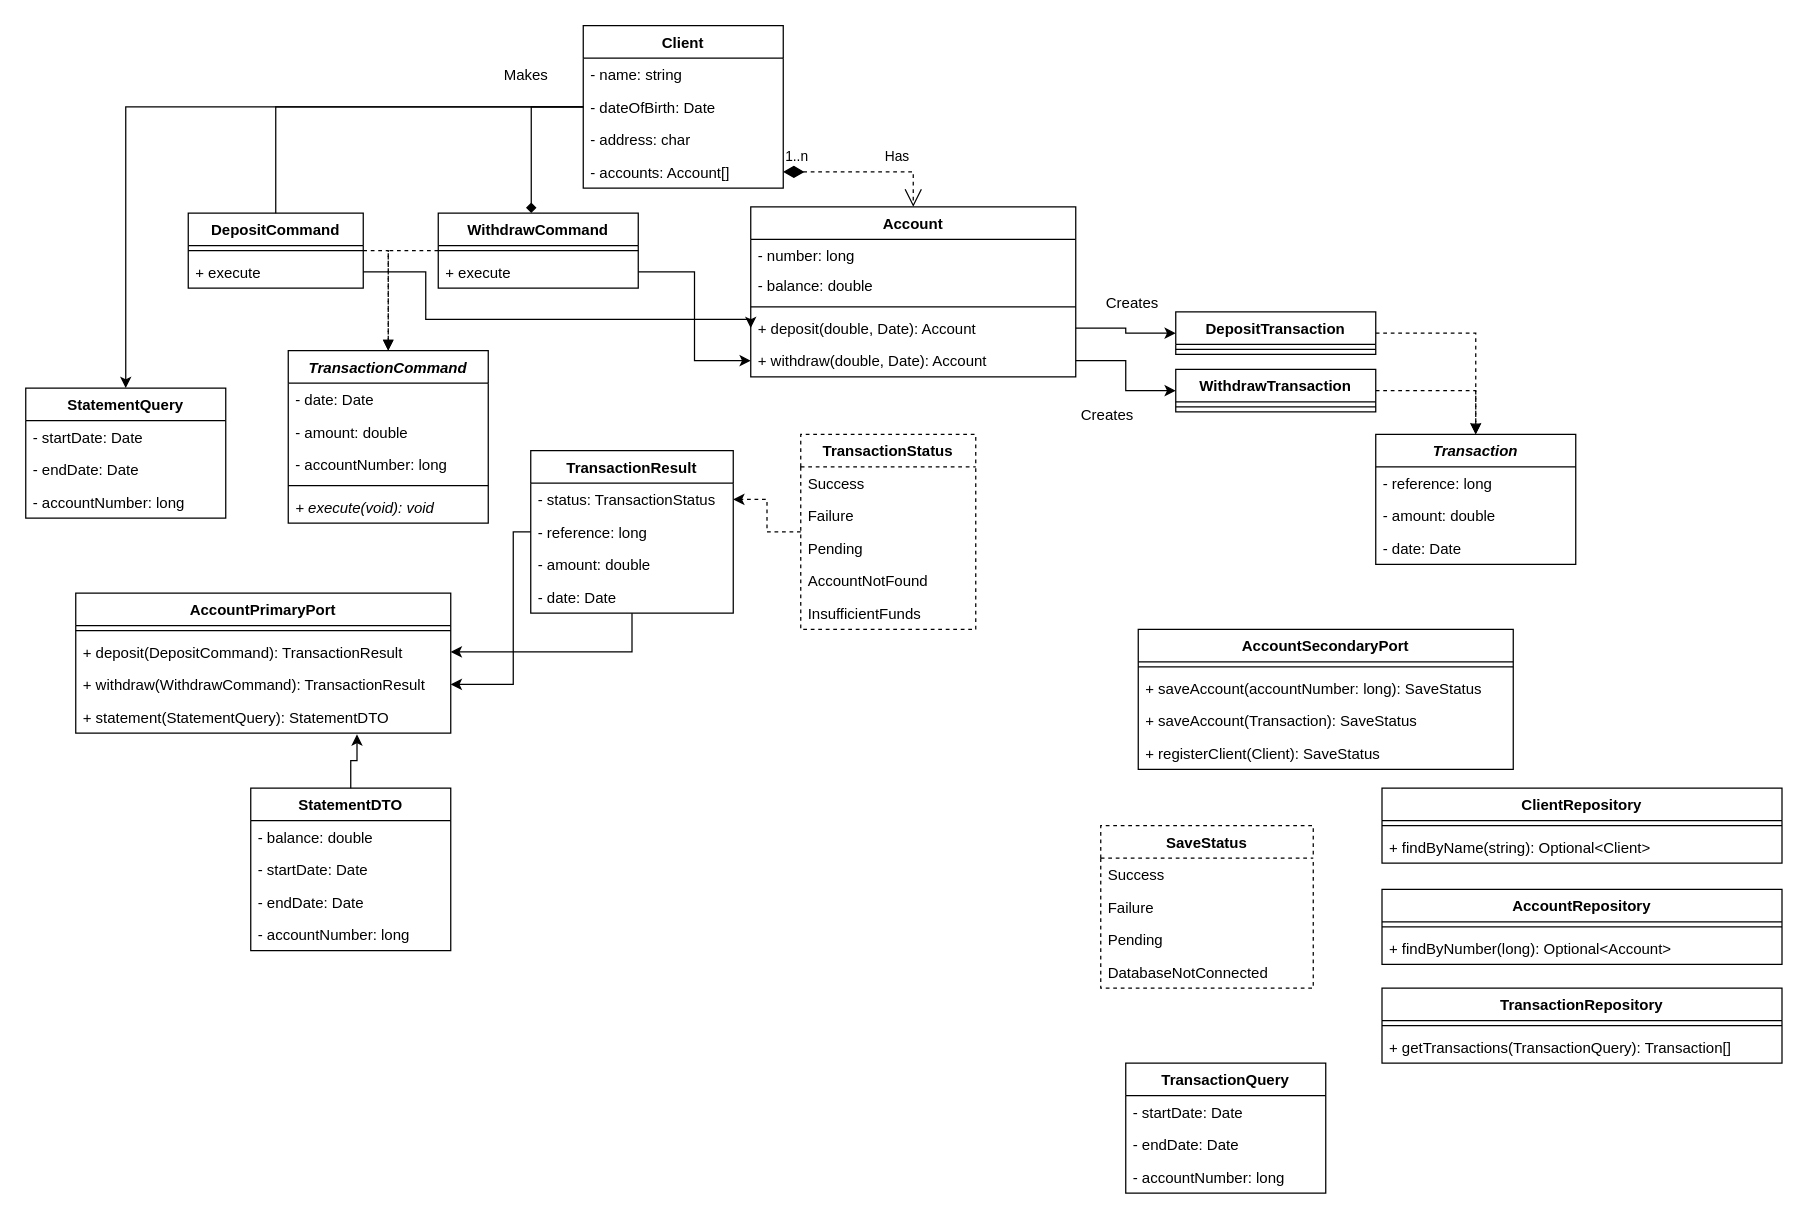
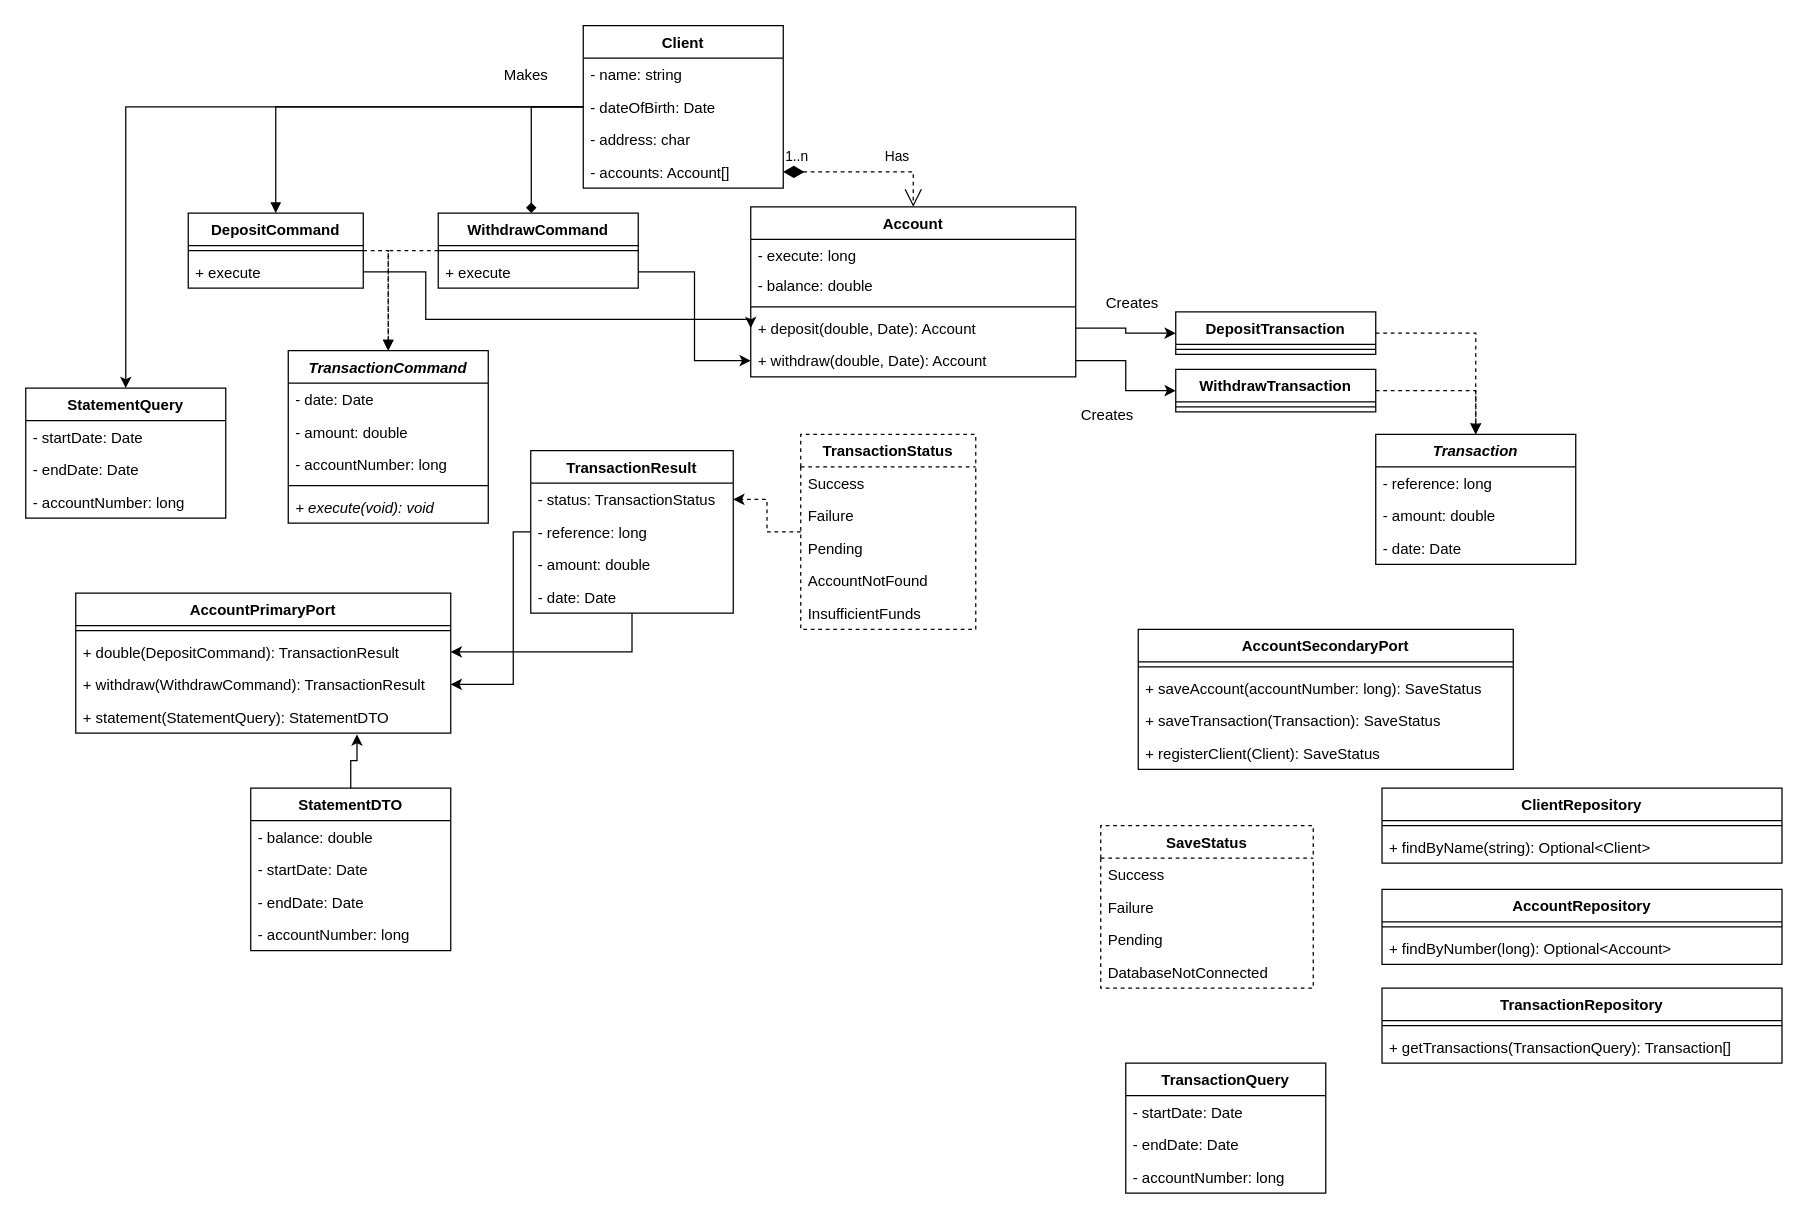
(276, 206) -> (276, 201)
(809, 256) -> (813, 256)
(254, 653) -> (249, 653)
(1297, 721) -> (1312, 721)
